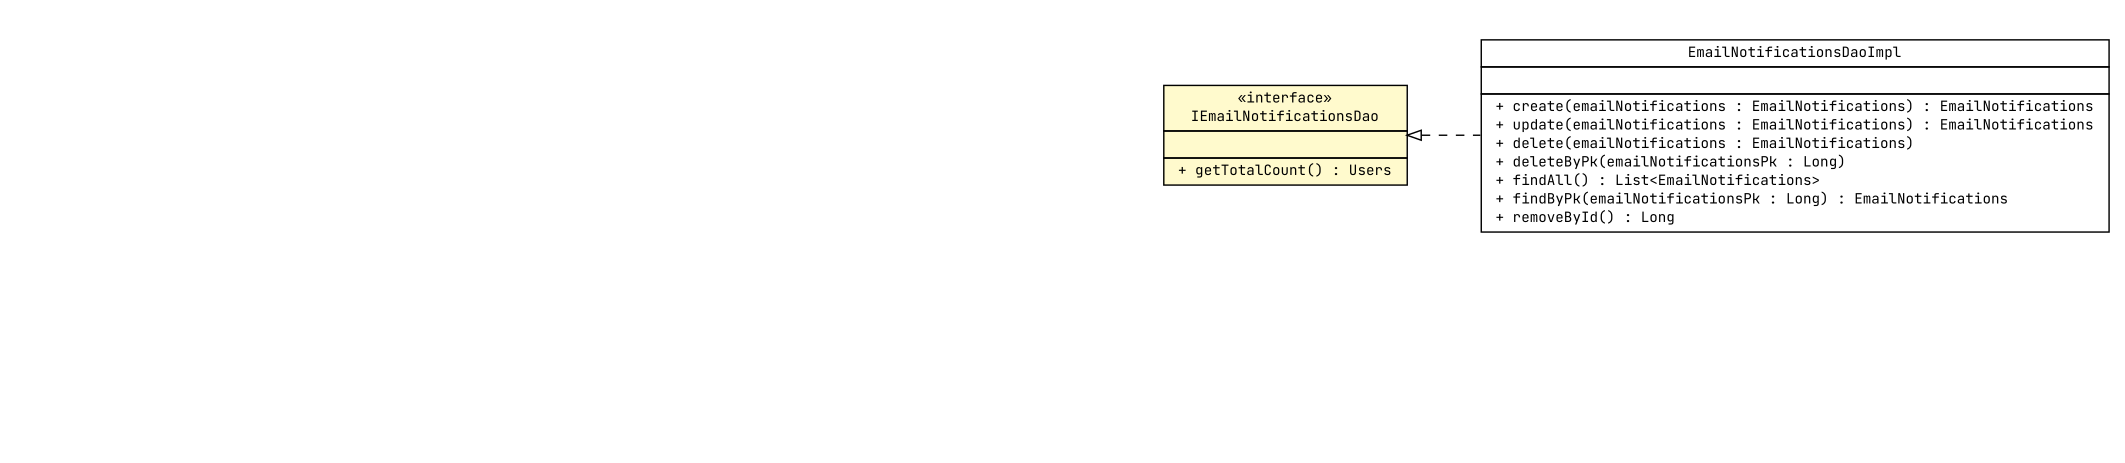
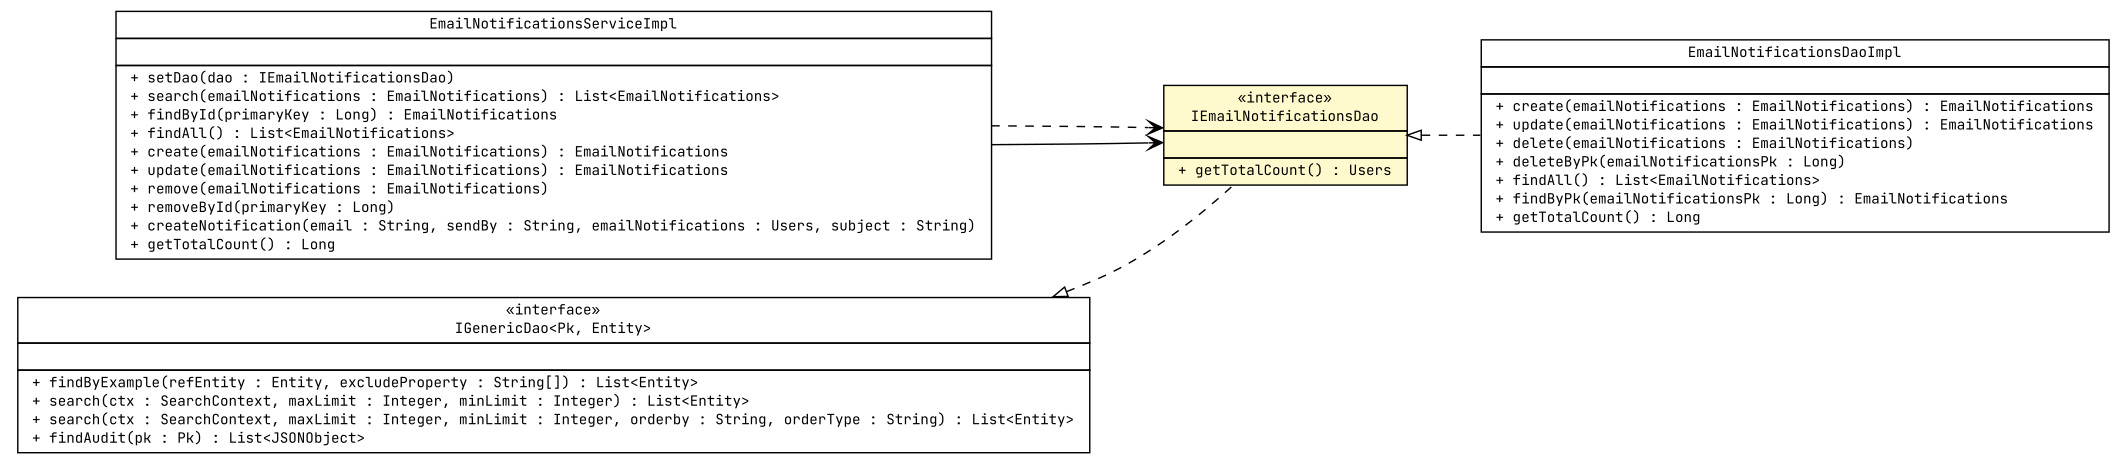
none -> (553, 135)
(1586, 218) -> (1599, 218)
none -> (553, 374)
